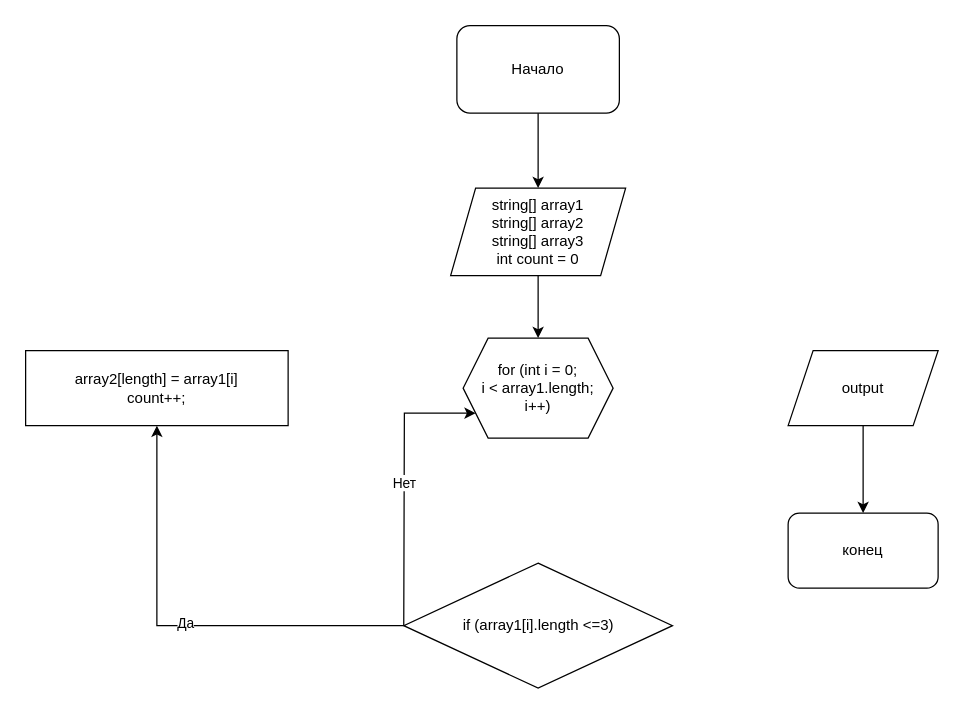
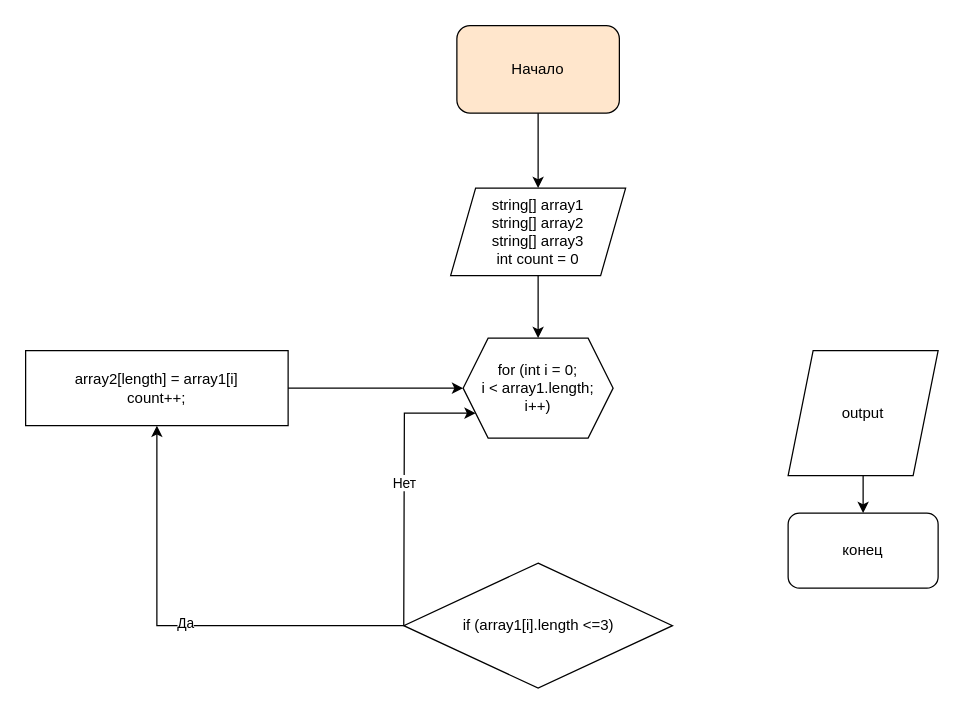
(538, 69) -> (538, 69)
none -> (371, 388)
(863, 388) -> (863, 413)
